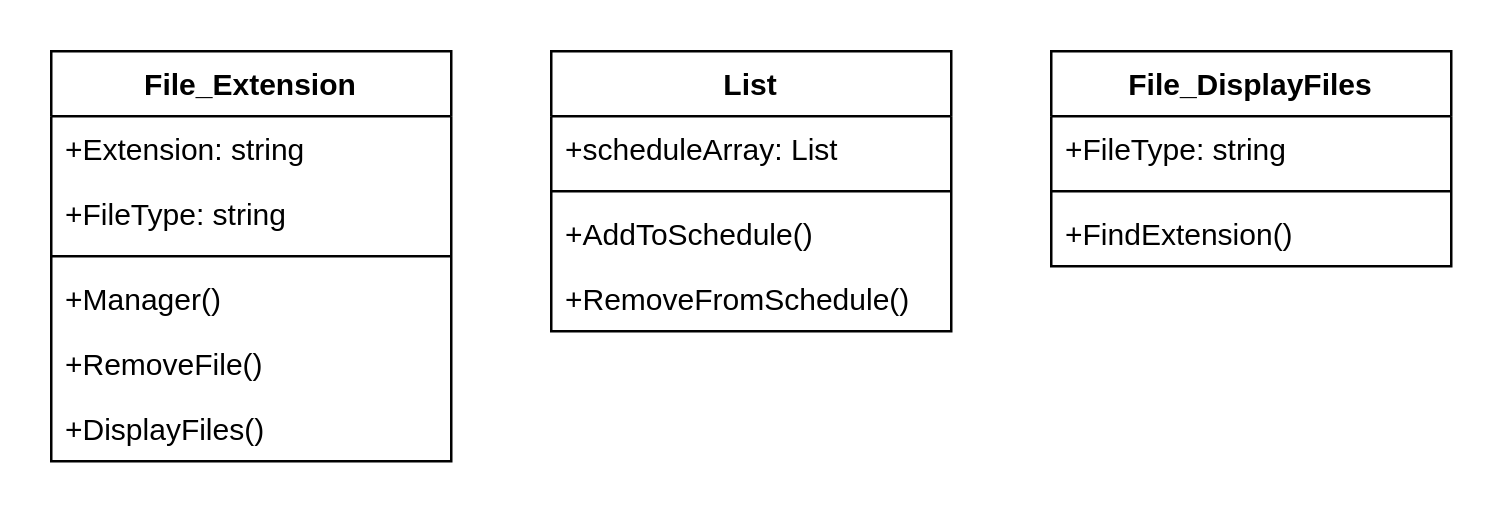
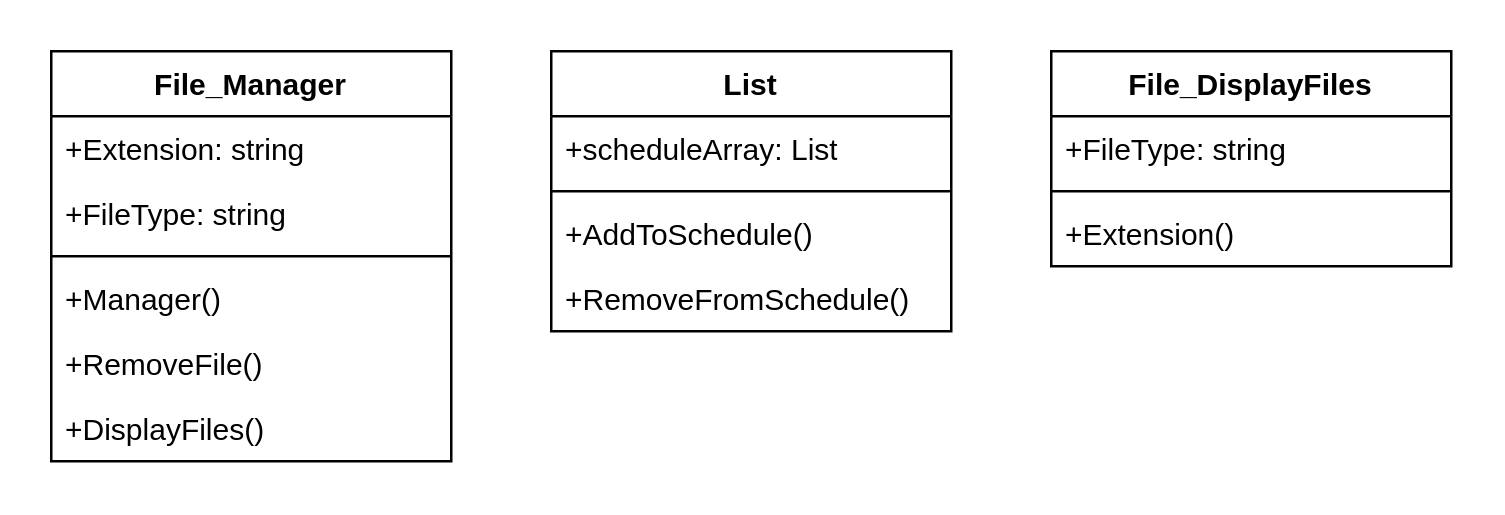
(251, 87) -> (251, 87)
(1193, 237) -> (1163, 237)
